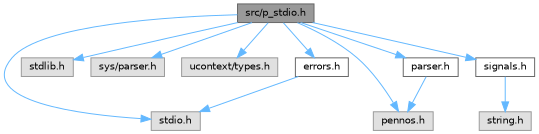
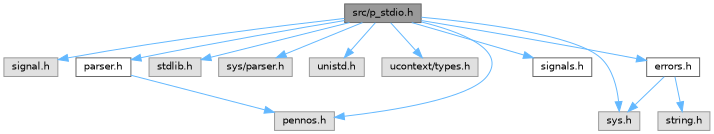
none -> (31, 67)
none -> (337, 67)
(505, 89) -> (678, 89)
(176, 121) -> (619, 121)
